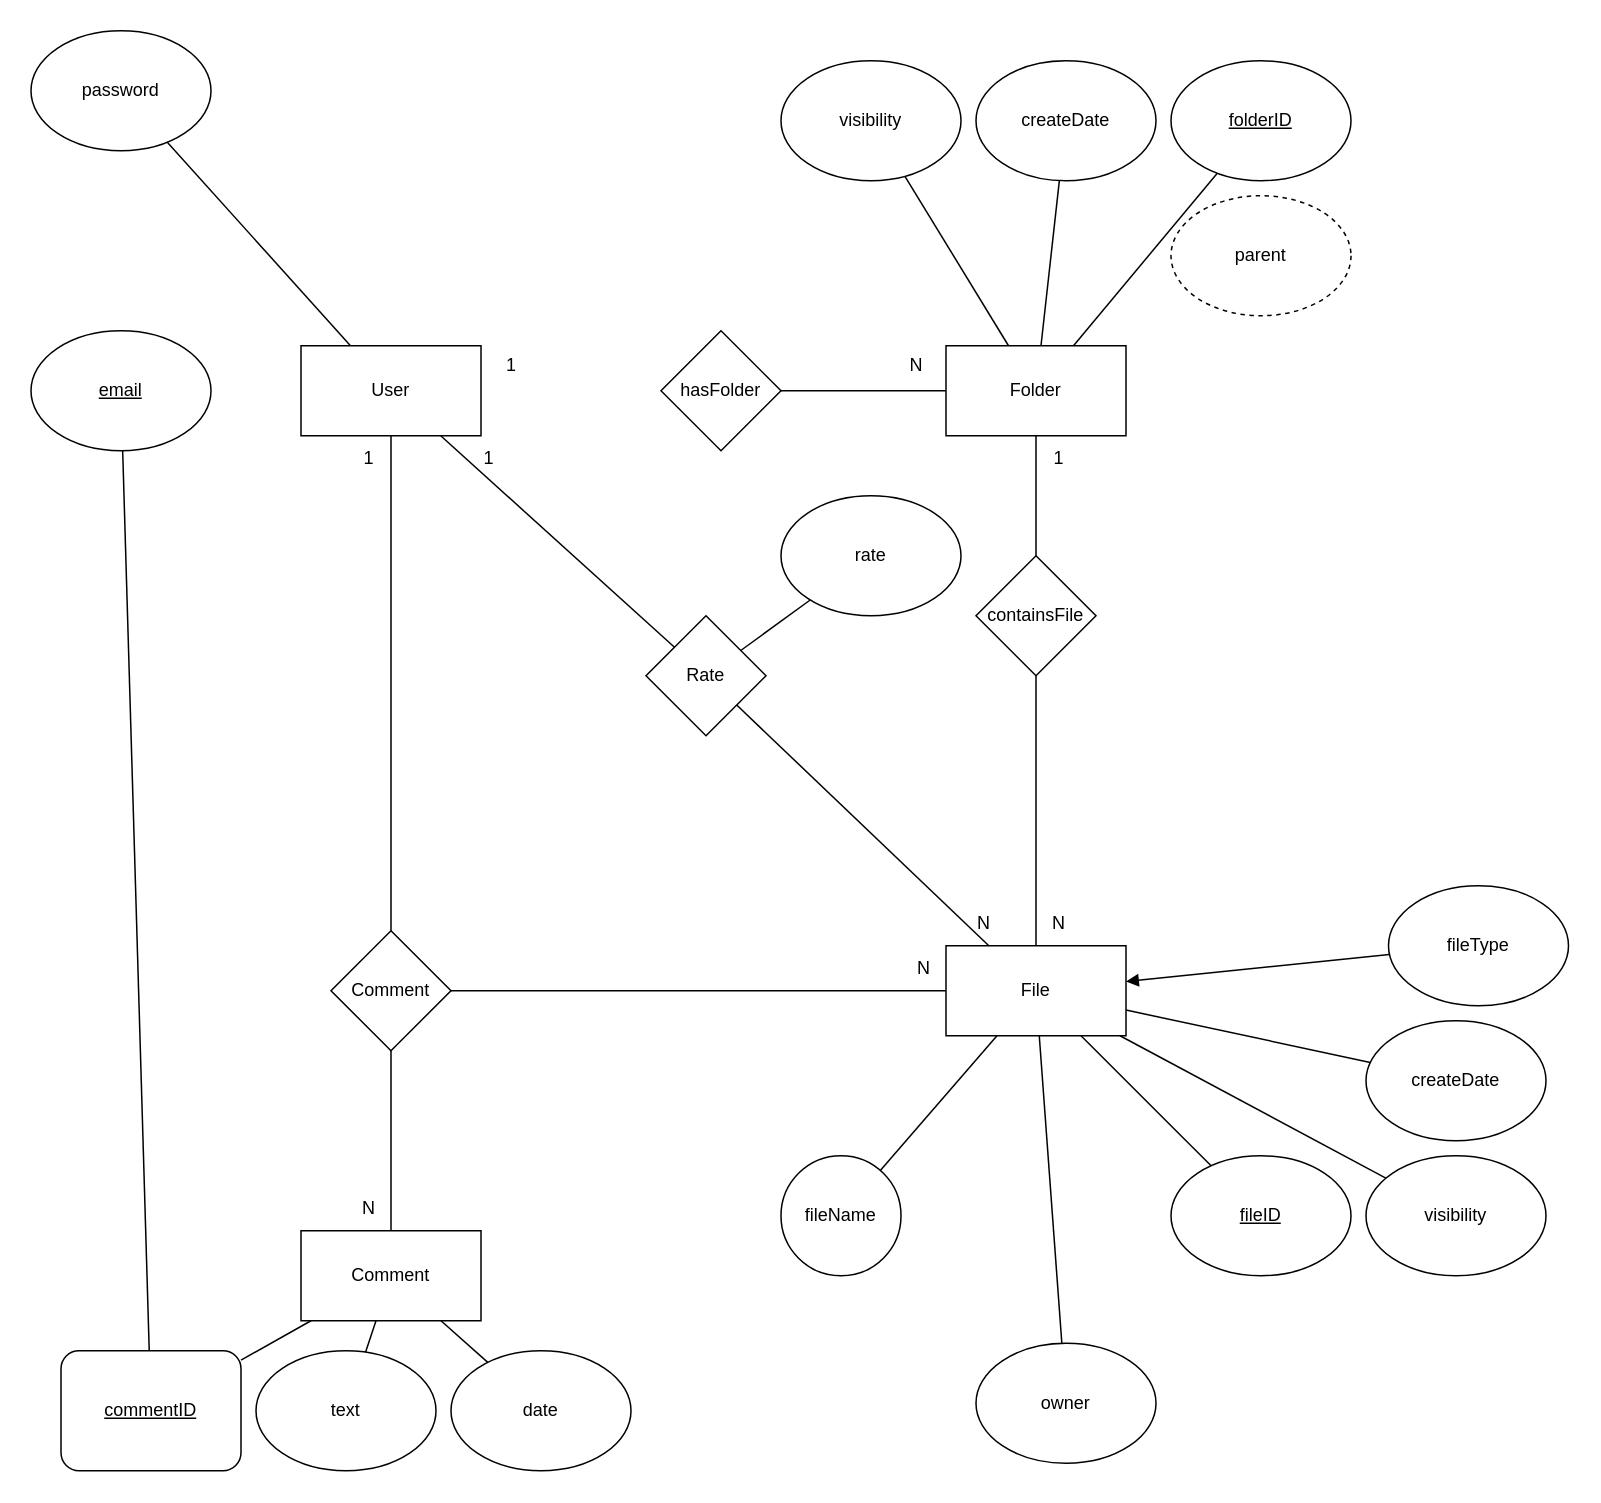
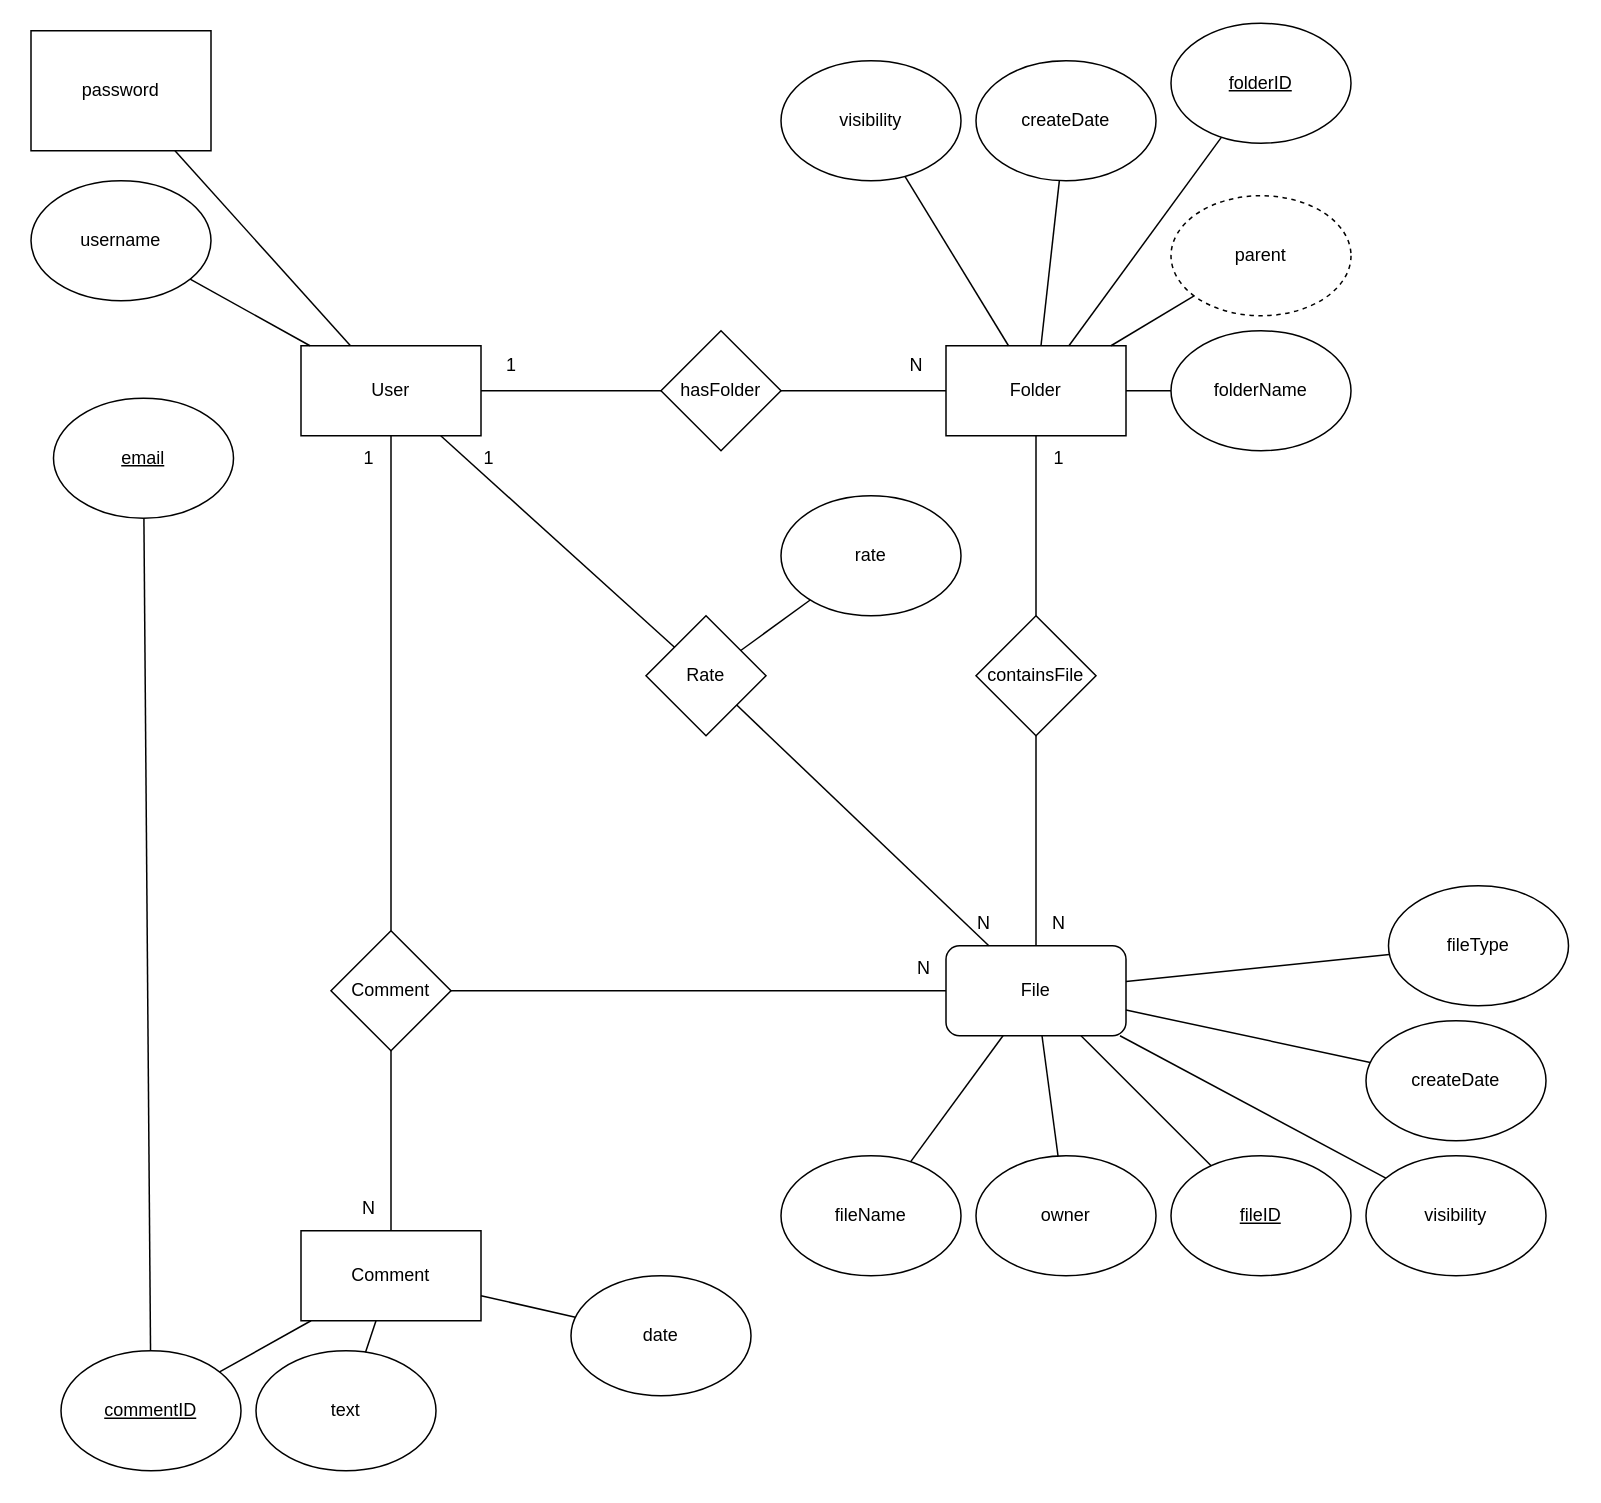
(121, 91) -> (121, 91)
(1261, 121) -> (1261, 83)
none -> (121, 241)
none -> (249, 312)
none -> (1152, 321)
(121, 391) -> (143, 458)
none -> (571, 391)
none -> (1148, 391)
none -> (1261, 391)
(1036, 616) -> (1036, 676)
(1139, 980) -> (1134, 981)
(1036, 991) -> (1036, 991)
(841, 1216) -> (871, 1216)
(1066, 1403) -> (1066, 1216)
(151, 1411) -> (151, 1411)
(541, 1411) -> (661, 1336)
